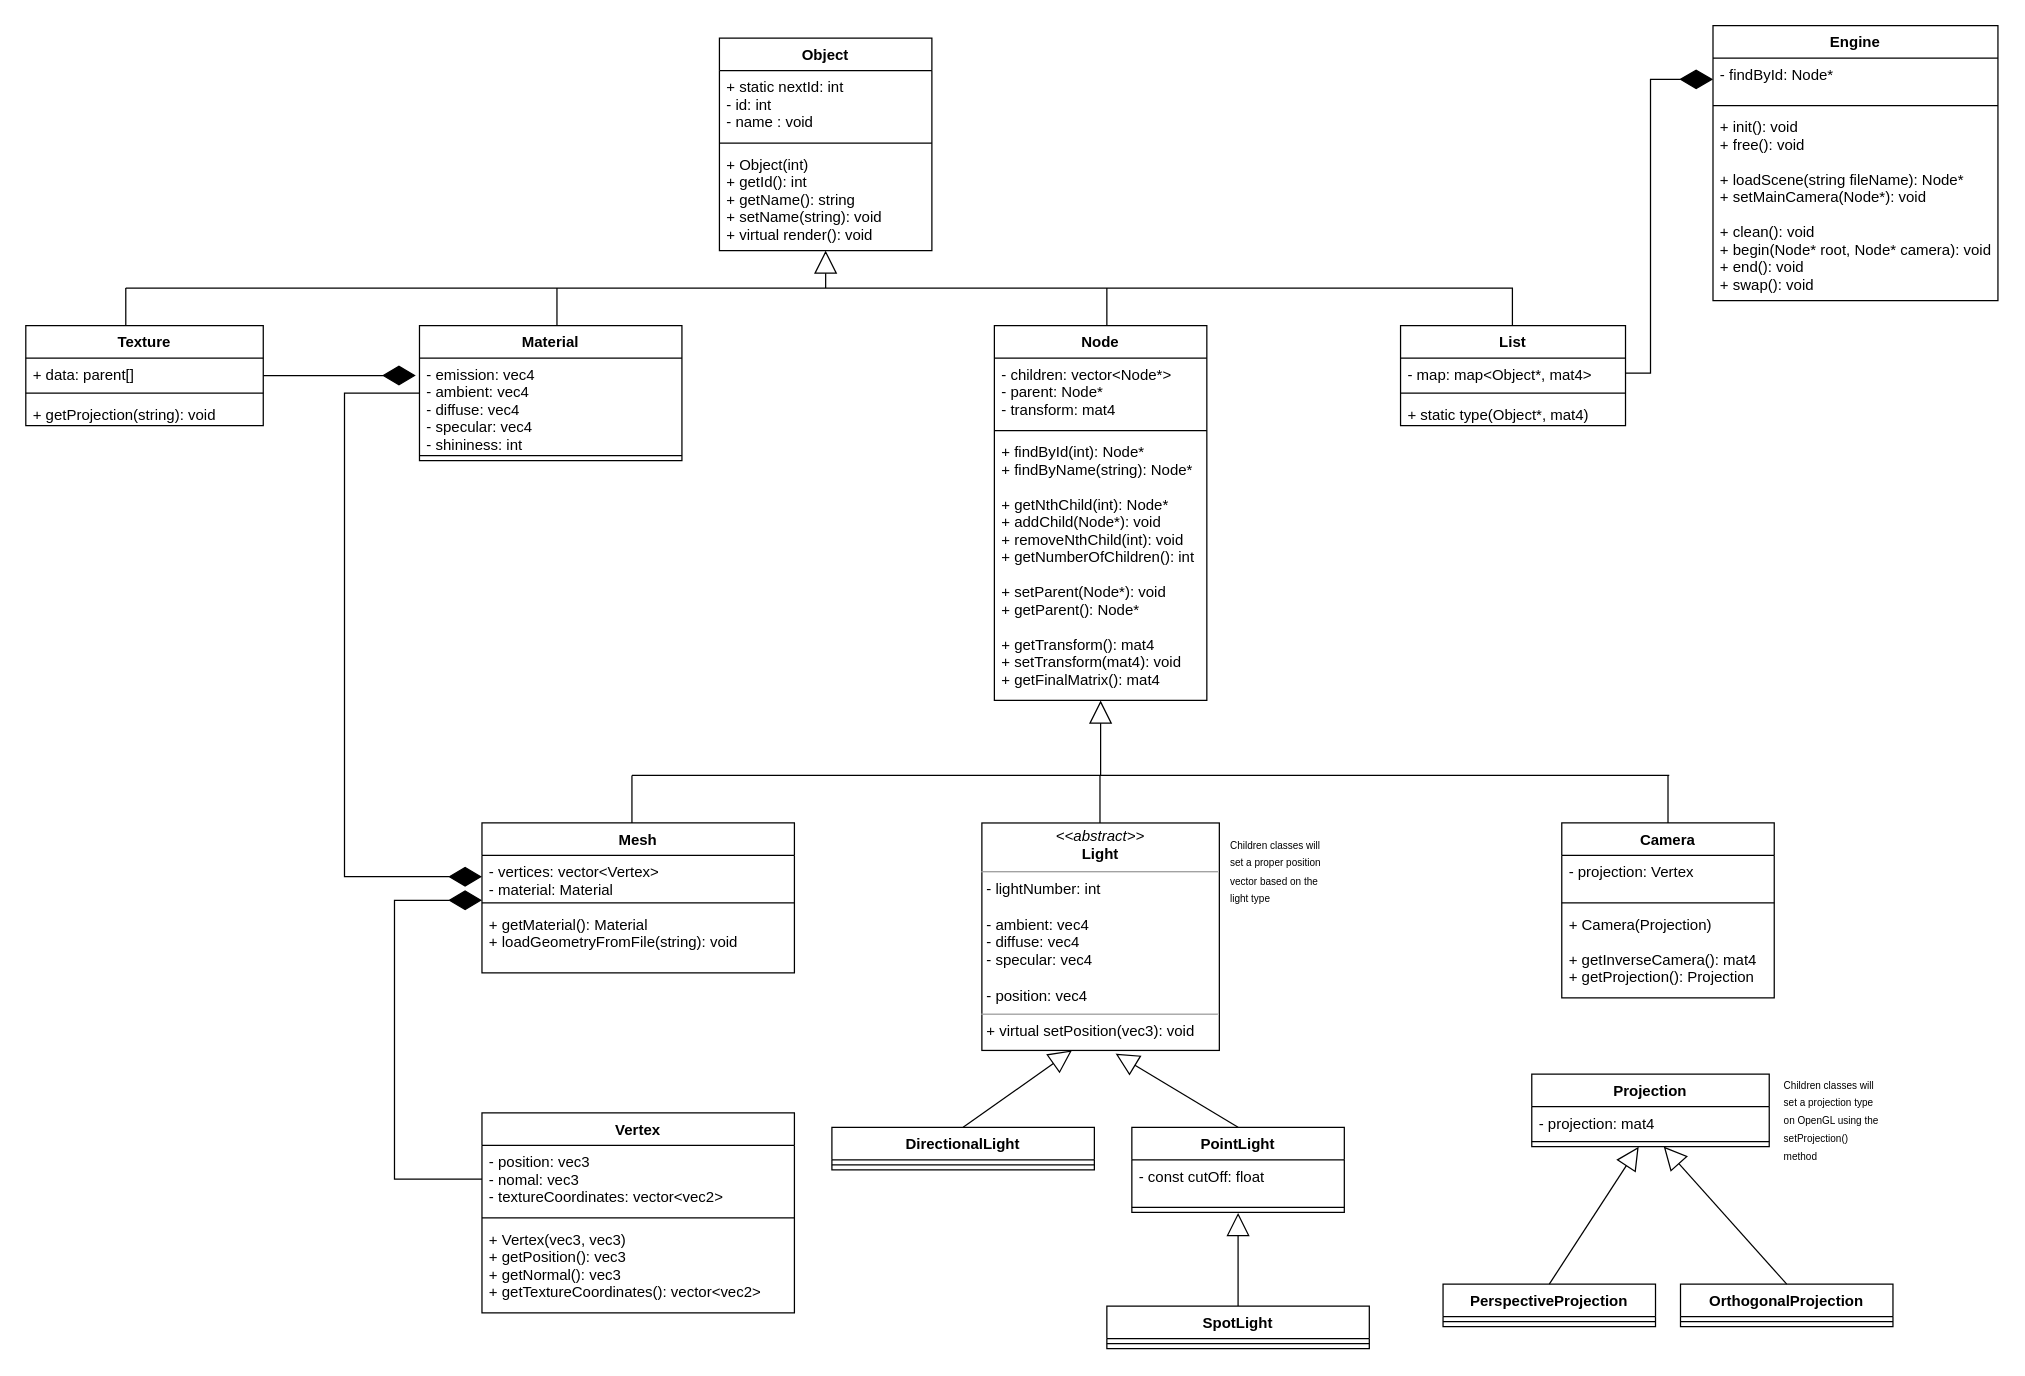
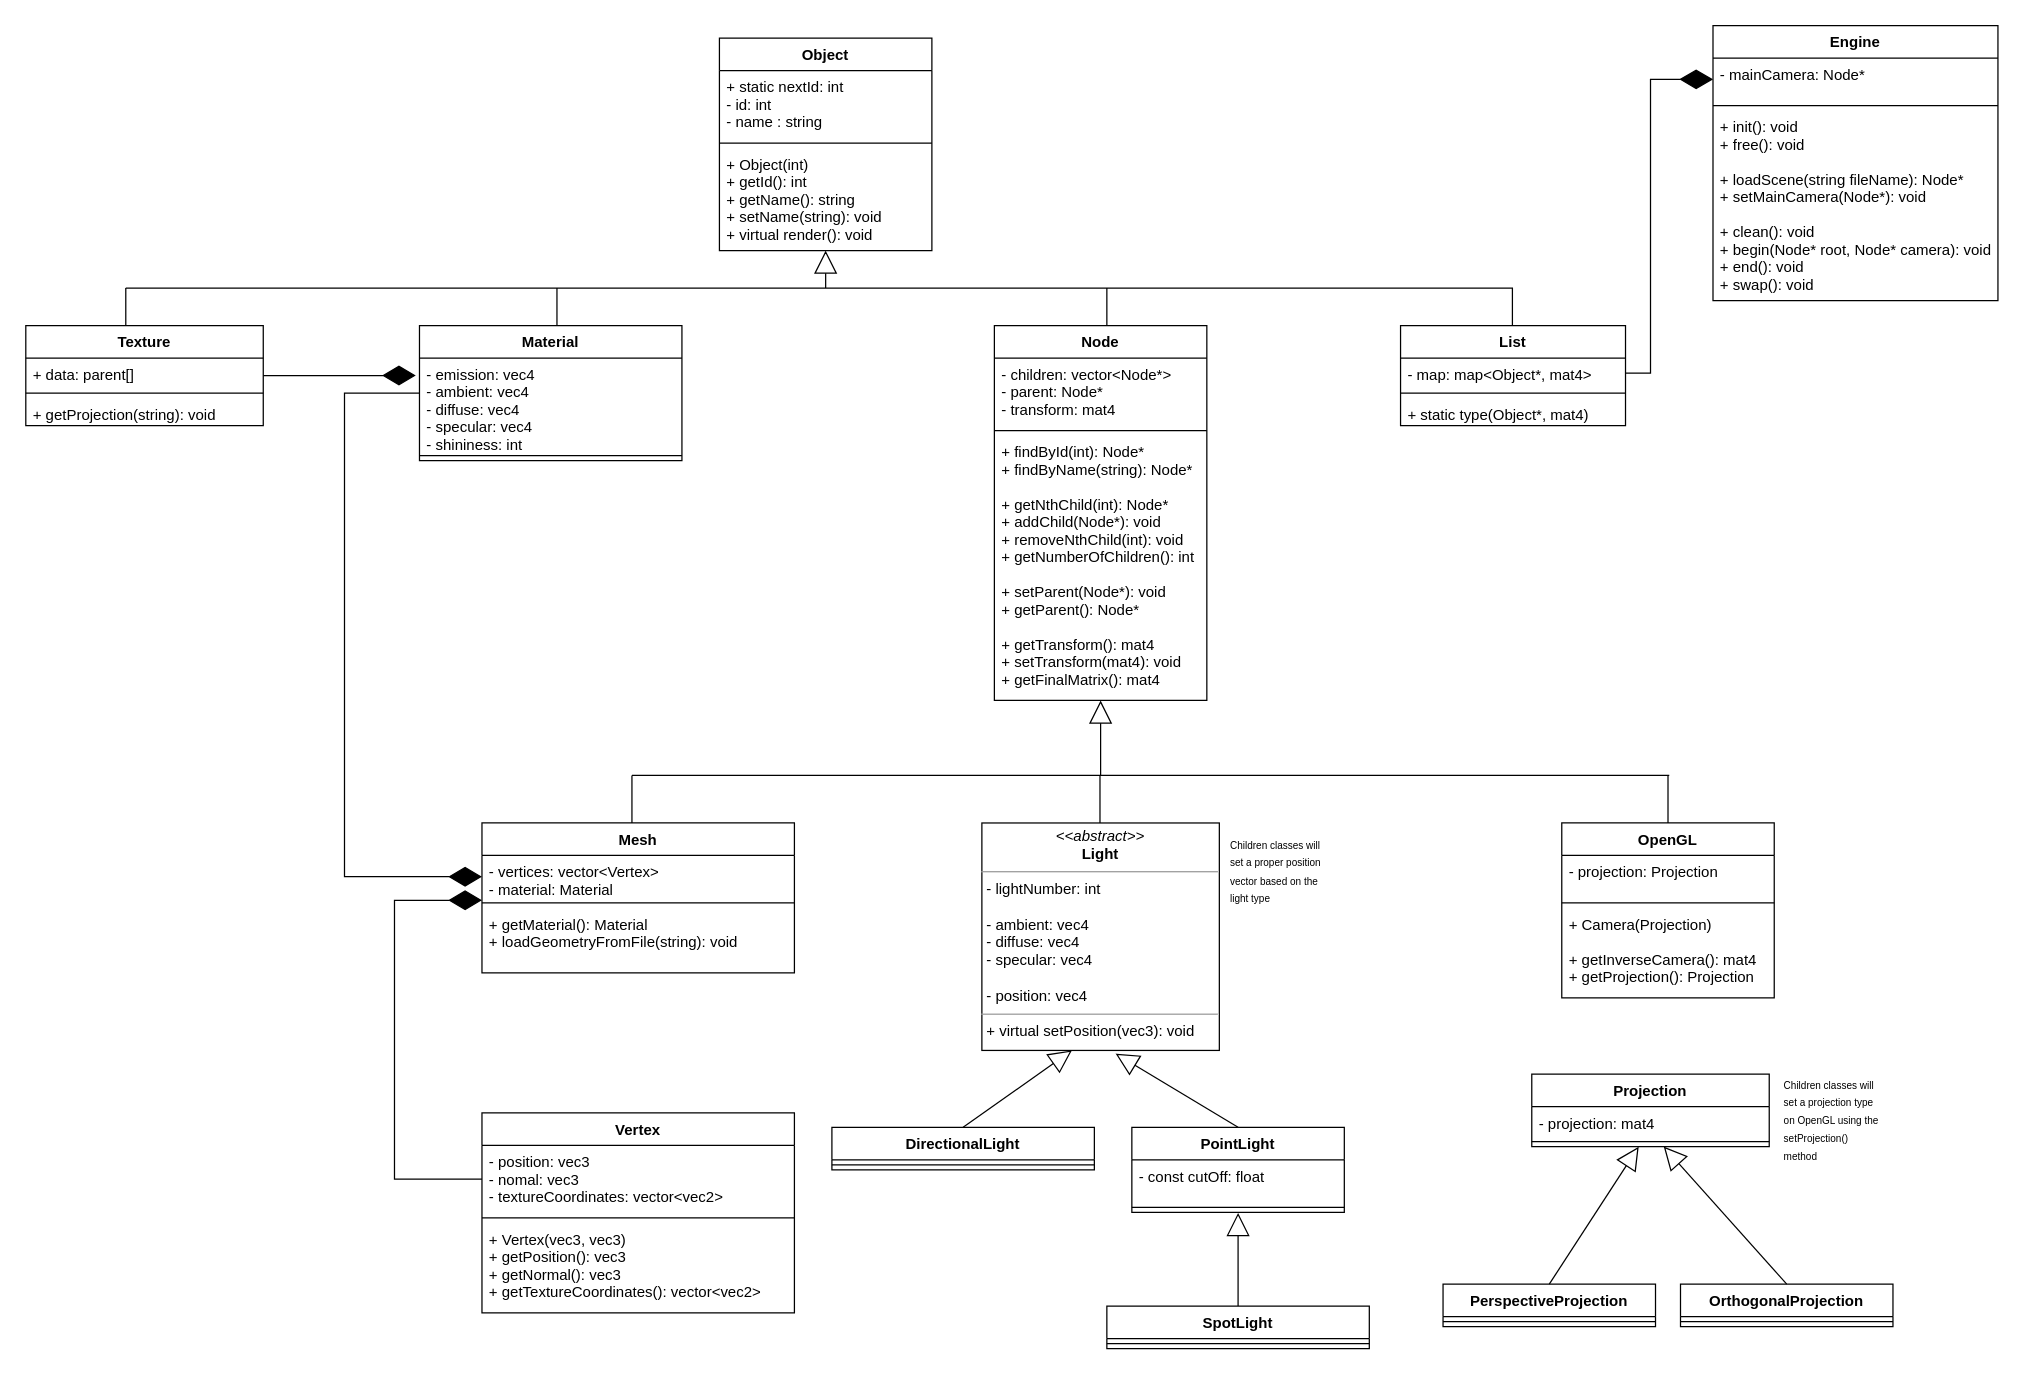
(1784, 75) -> (1792, 75)
(799, 88) -> (799, 88)
(1668, 840) -> (1668, 840)
(1645, 873) -> (1660, 873)
